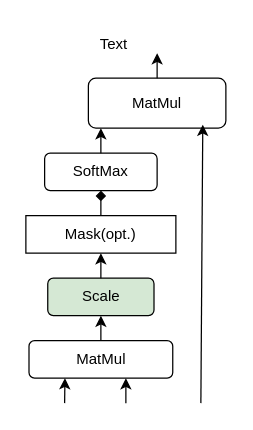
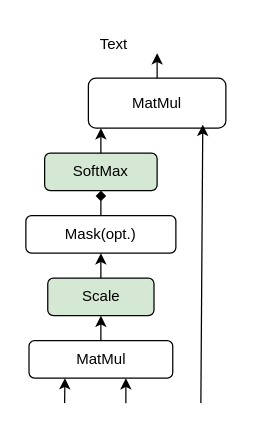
(101, 172) -> (101, 172)
(101, 234) -> (101, 234)
